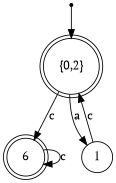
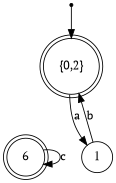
(48, 112) -> none
(90, 116) -> (90, 116)
